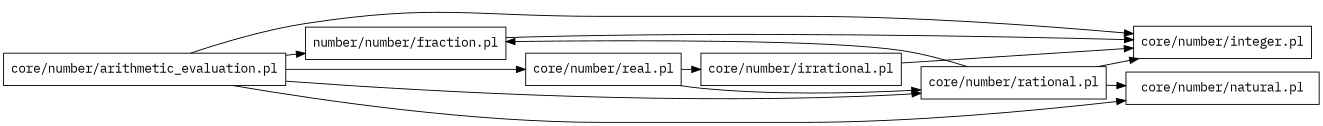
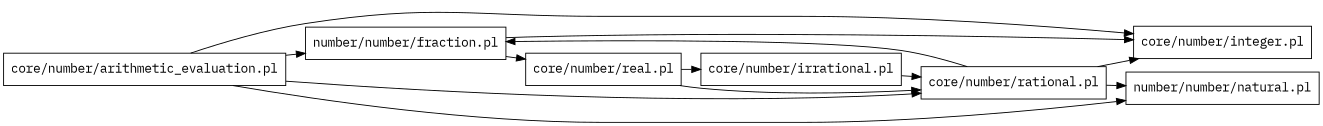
(1013, 56) -> (907, 76)
(401, 69) -> (511, 57)
(1223, 88) -> (1223, 88)
